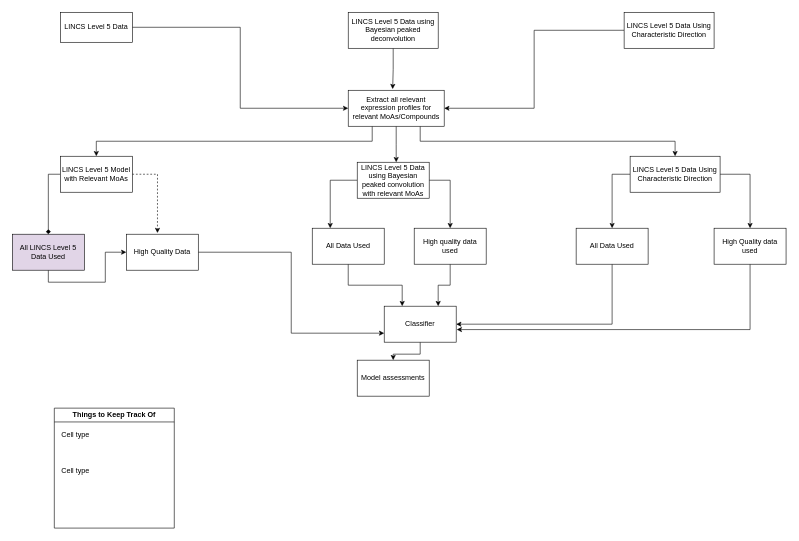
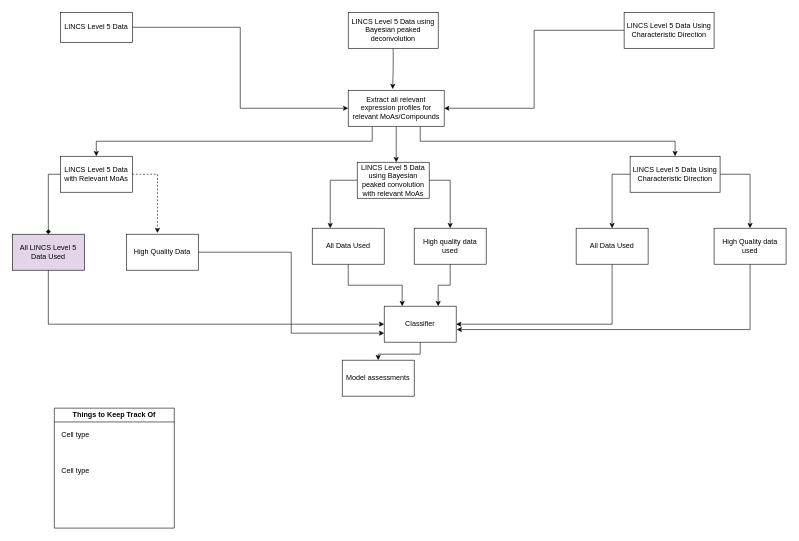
(96, 174) -> (96, 174)
(105, 282) -> (48, 323)
(393, 378) -> (378, 378)
